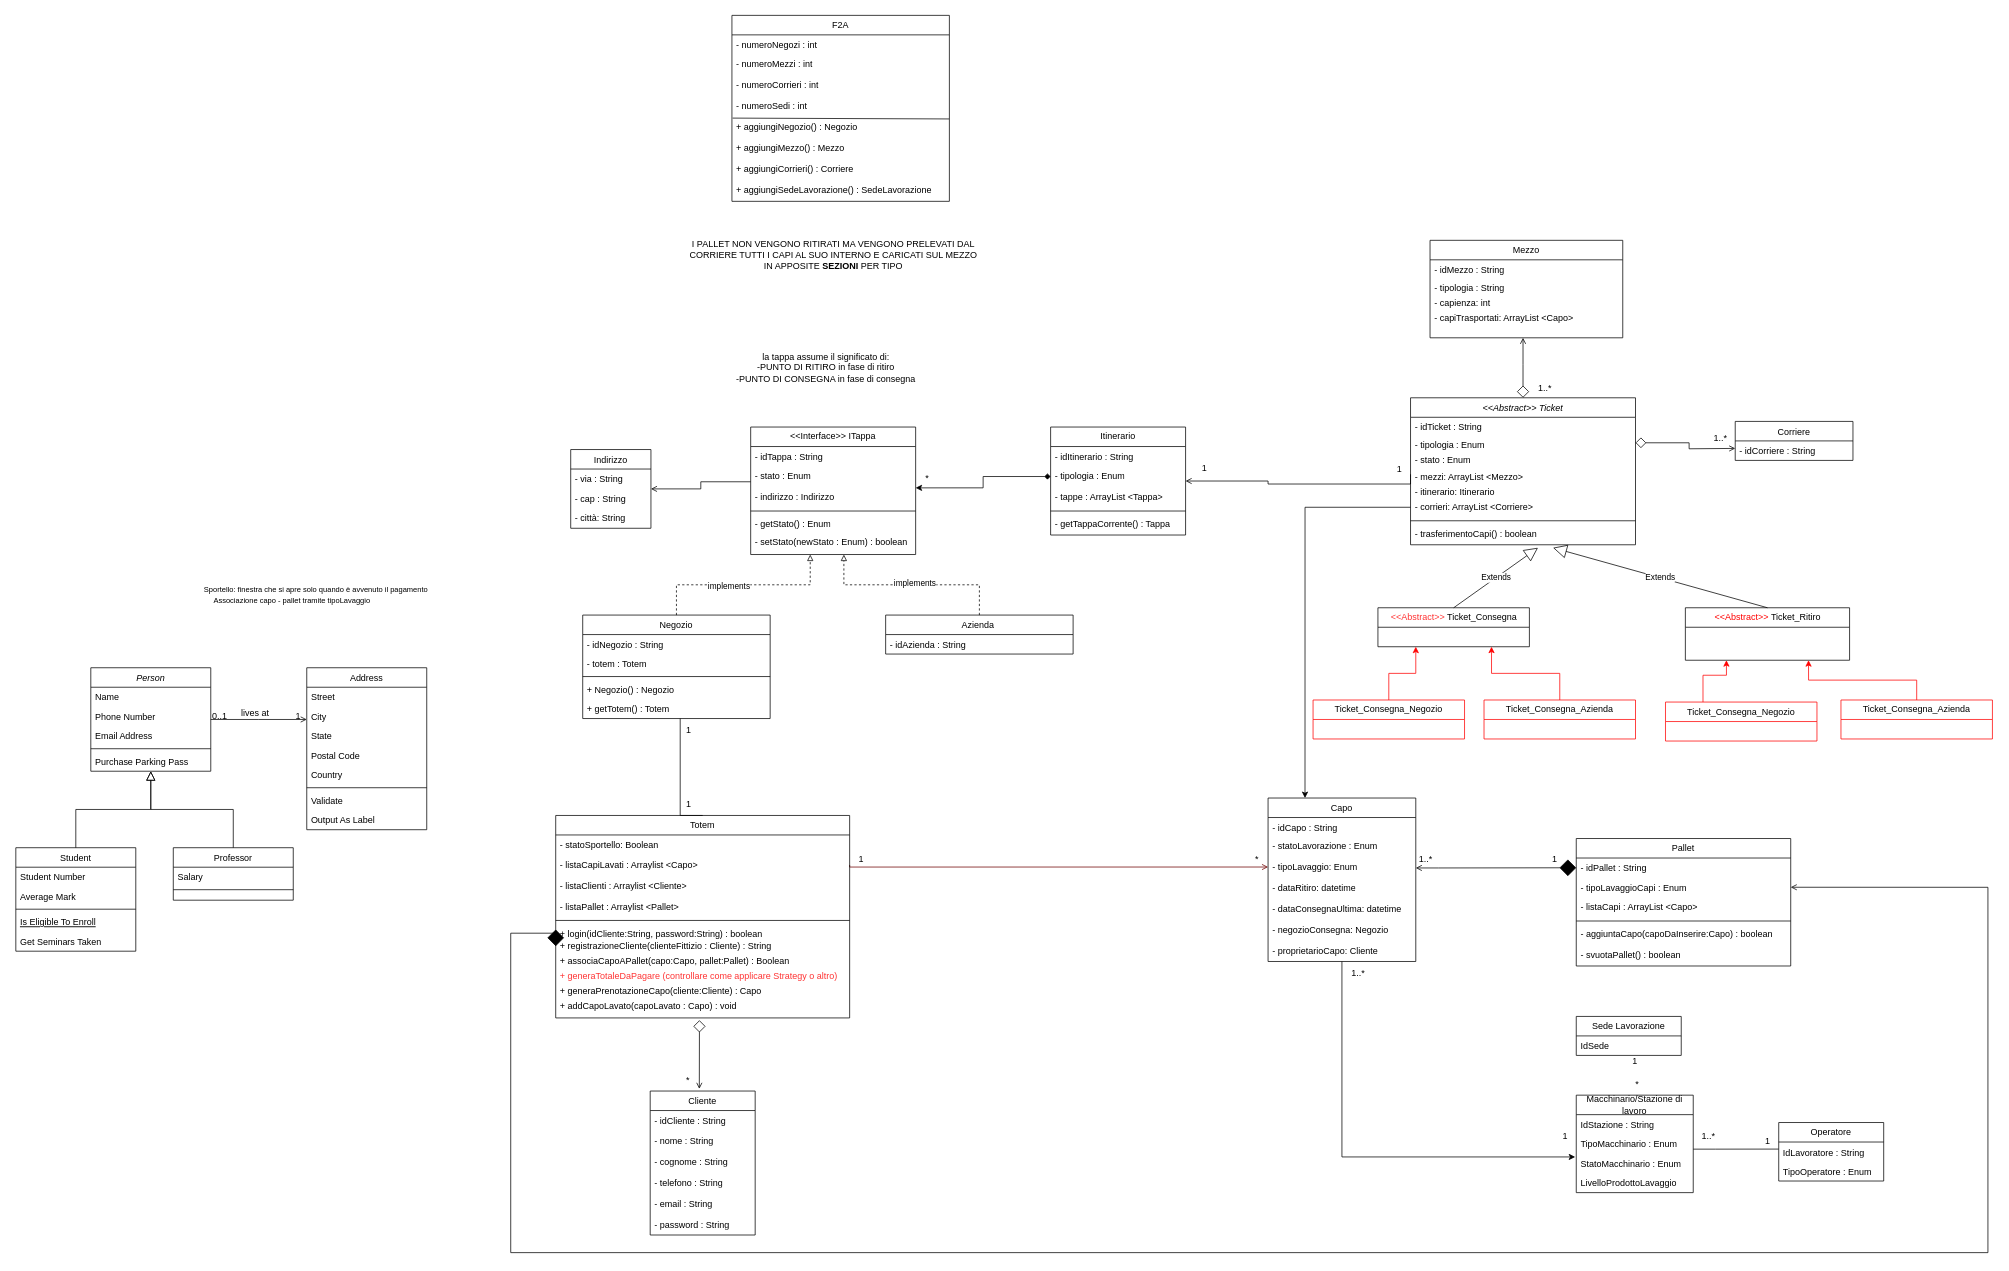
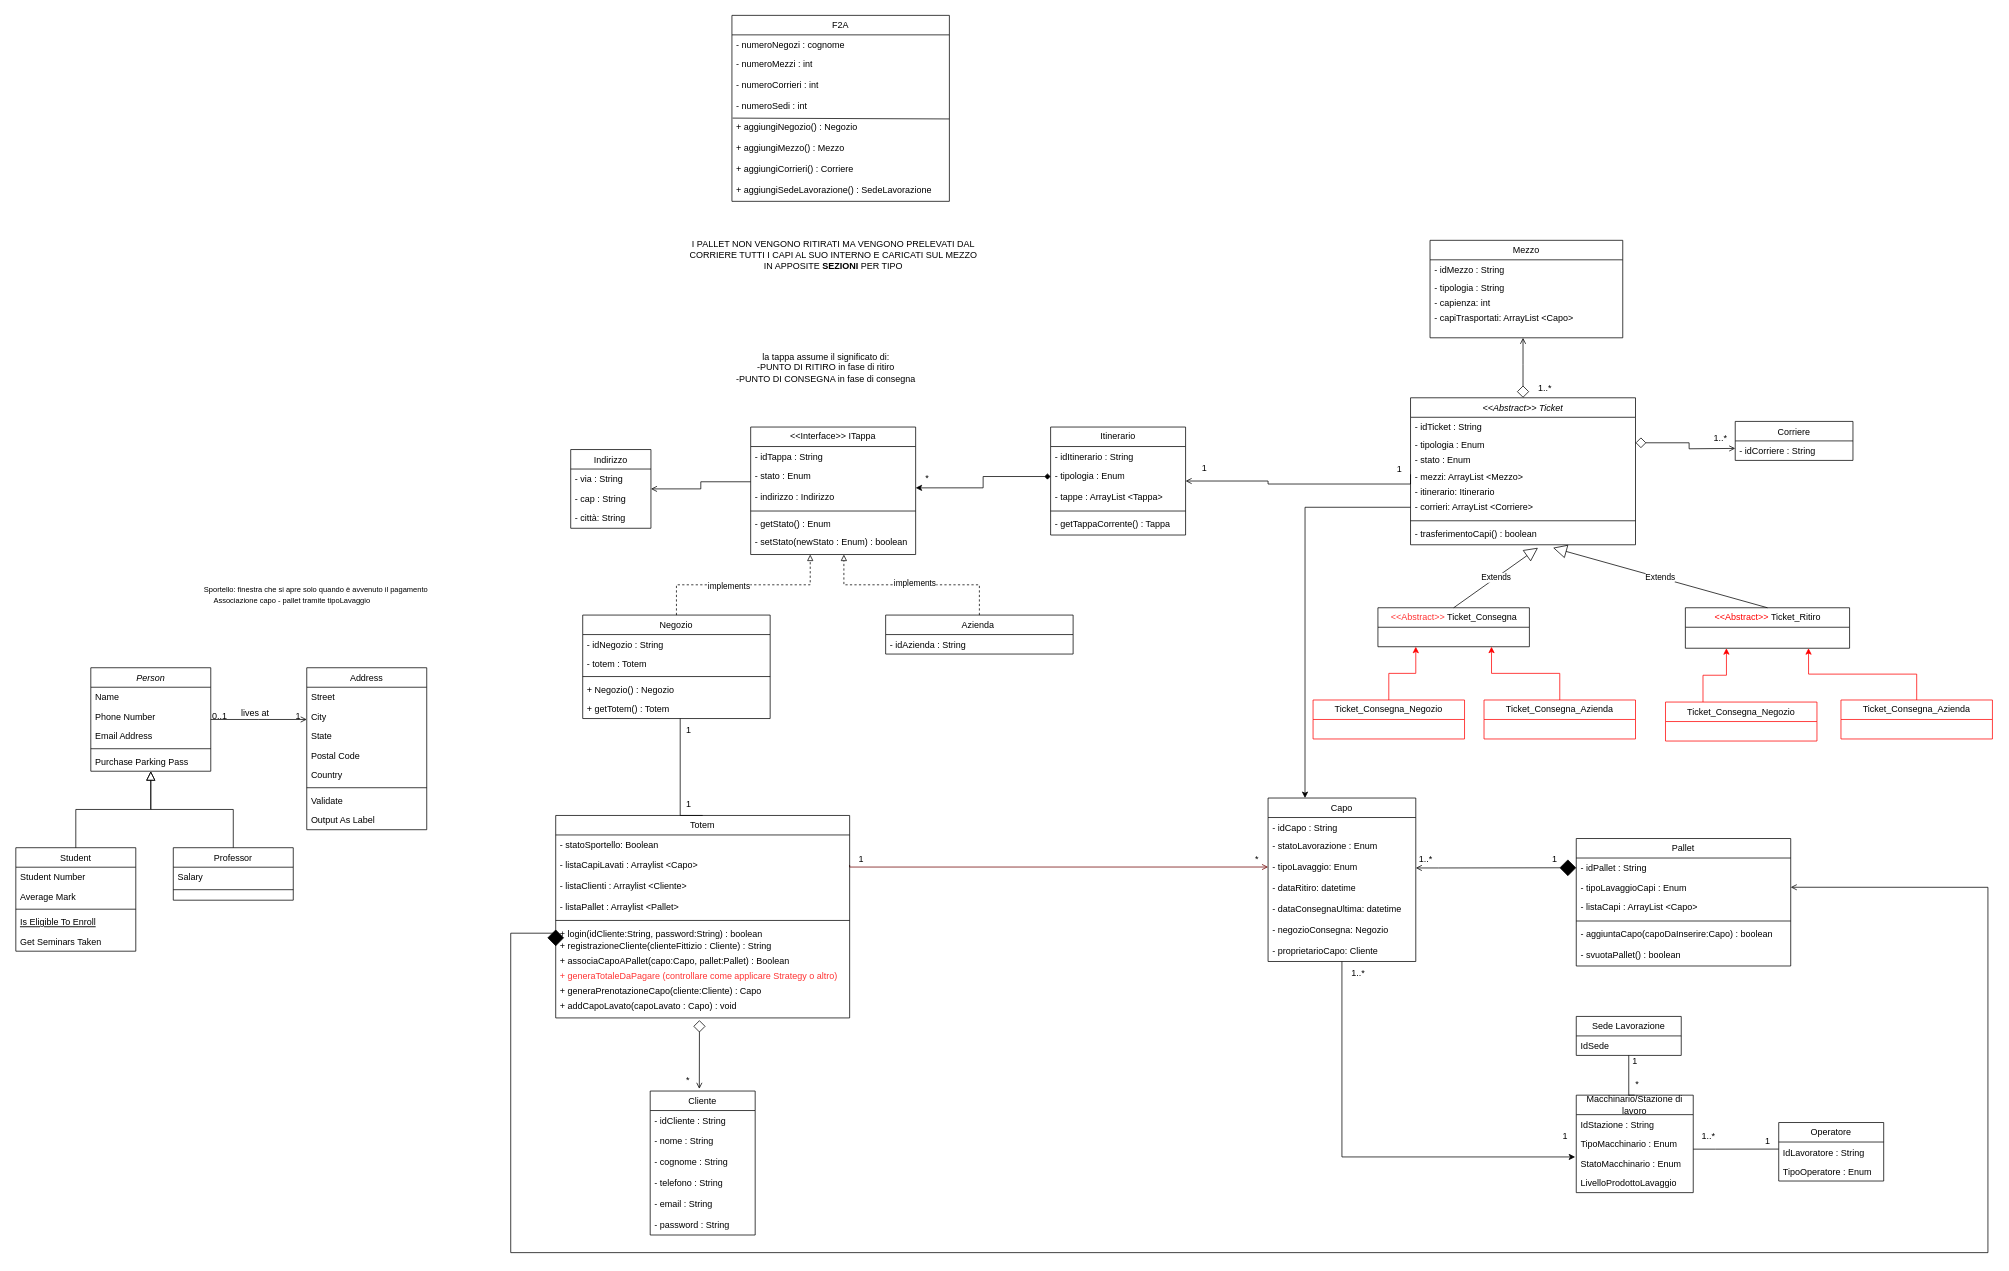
(780, 46) -> (791, 46)
(1767, 634) -> (1767, 628)
none -> (1629, 1074)
